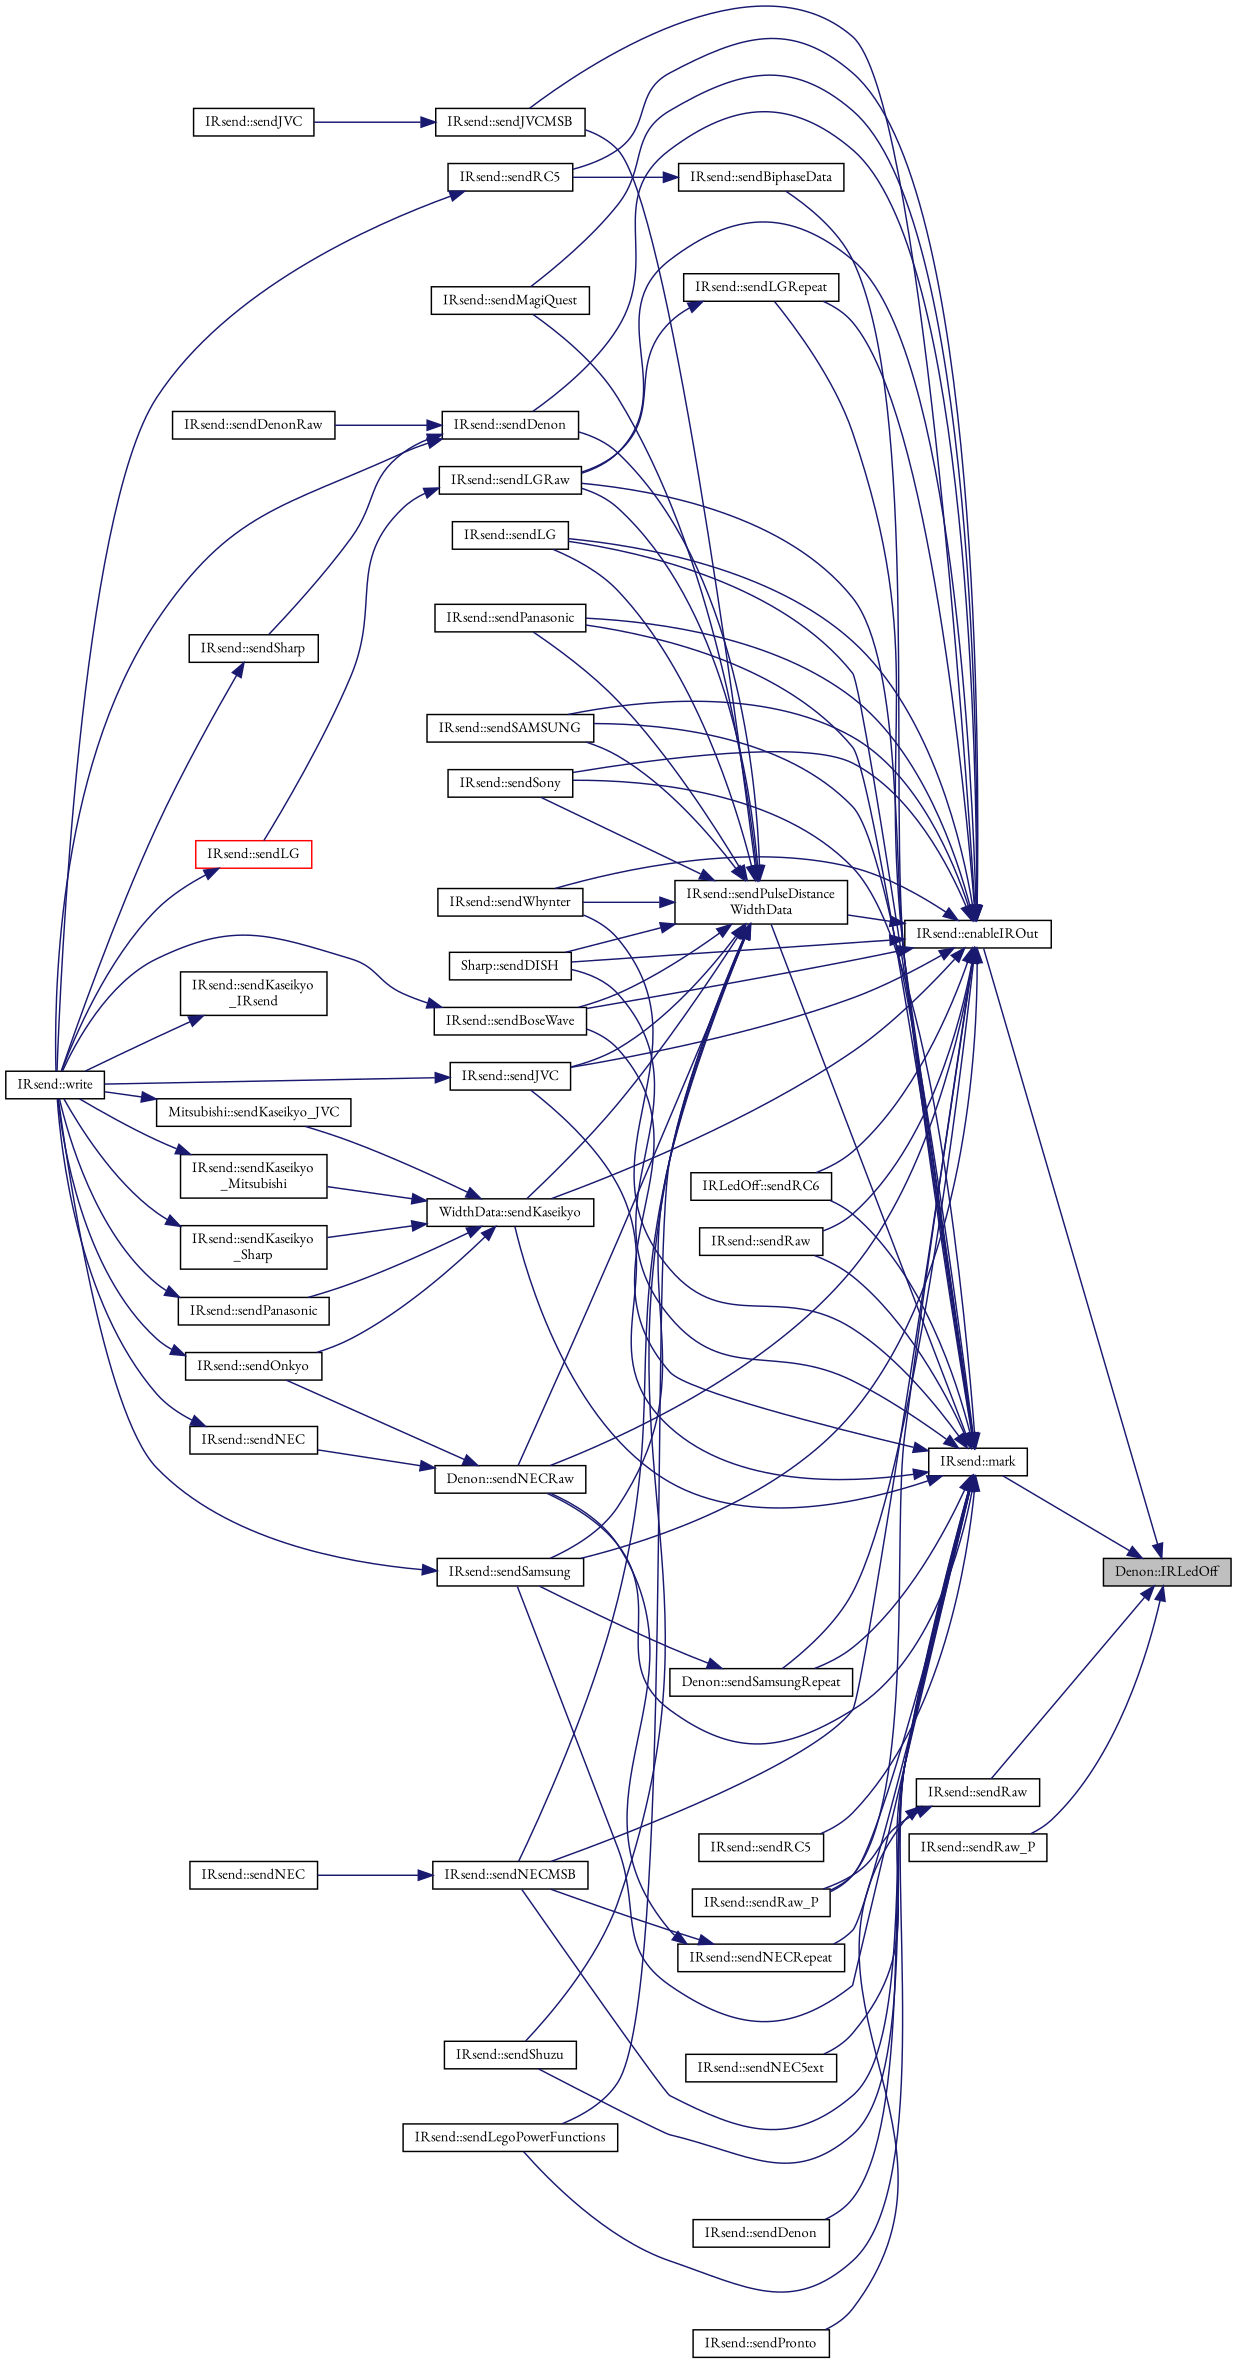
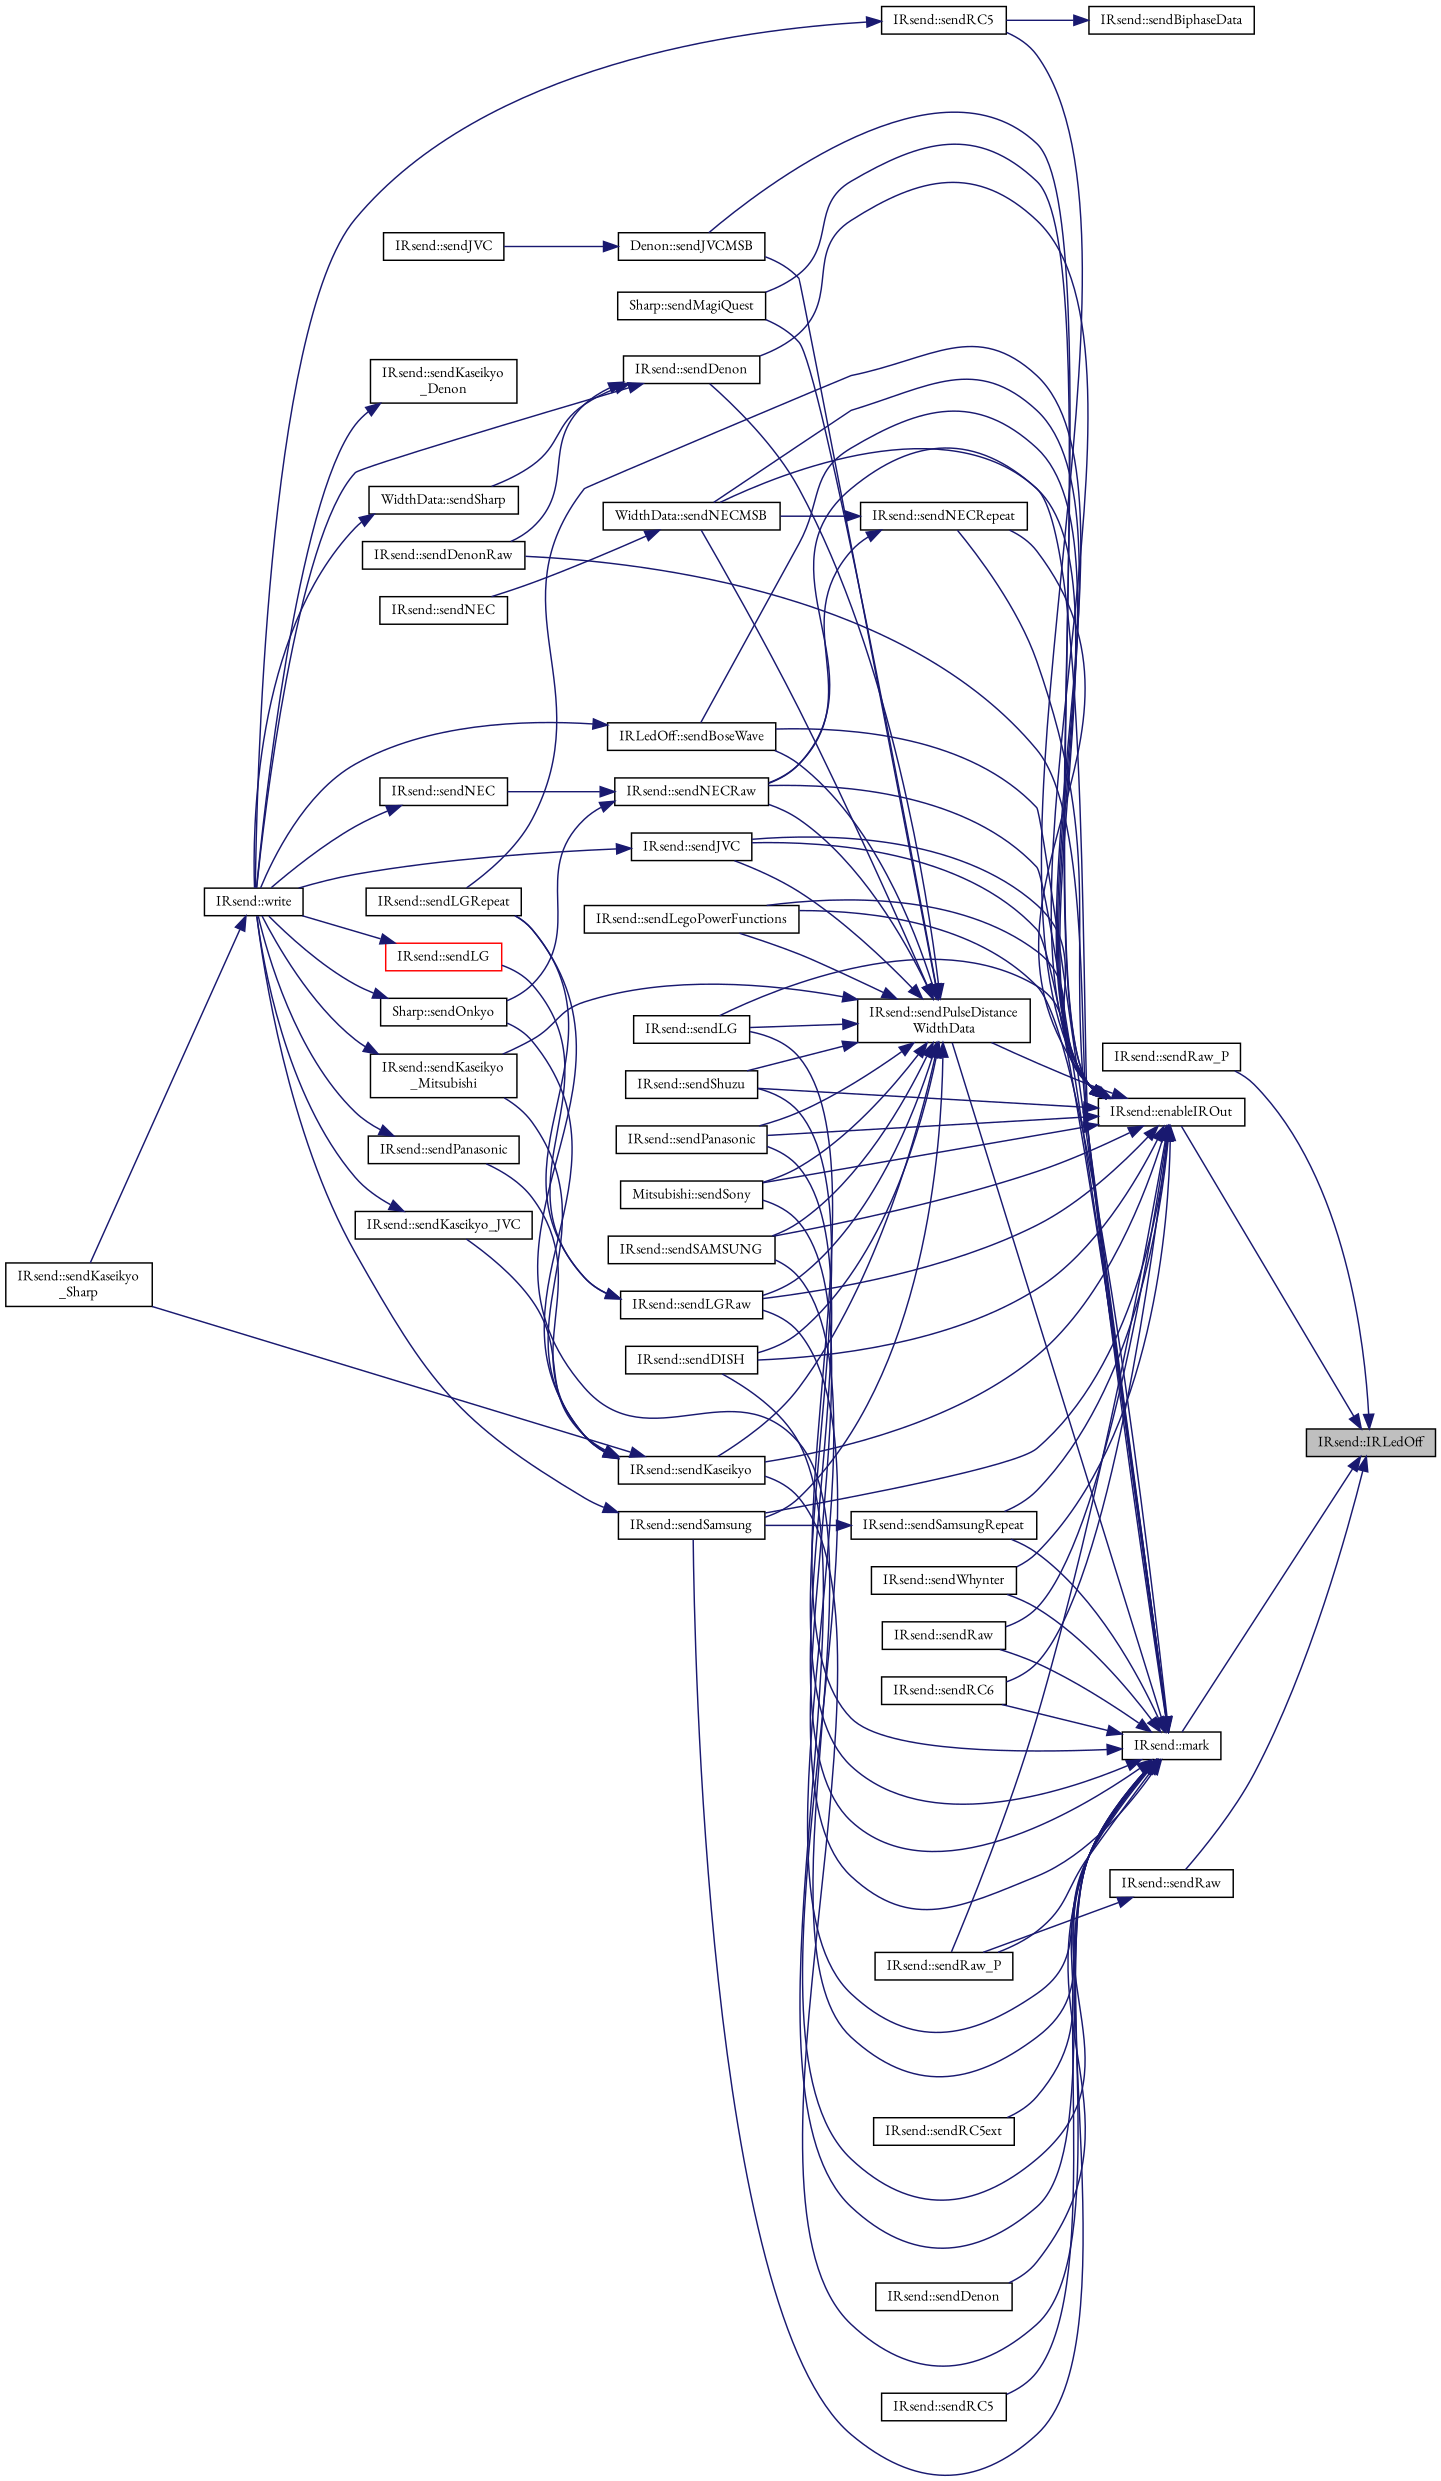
(510, 122) -> (692, 247)
(510, 301) -> (692, 306)
(652, 350) -> (557, 1107)
(896, 542) -> (1021, 734)
(254, 649) -> (444, 500)
none -> (1084, 701)
(510, 783) -> (692, 1195)
(621, 902) -> (664, 987)
none -> (983, 923)
(510, 966) -> (692, 1360)
(254, 994) -> (444, 381)
(510, 1021) -> (692, 737)
none -> (953, 1100)
(254, 1113) -> (444, 1225)
(109, 1166) -> (165, 1096)
(761, 1187) -> (944, 1691)
(510, 1213) -> (692, 1470)
(254, 1366) -> (444, 1012)
(510, 1479) -> (692, 792)
(1167, 1572) -> (1371, 1443)
(761, 1682) -> (944, 1525)
(510, 1875) -> (692, 516)
(761, 2068) -> (944, 2132)
(761, 2344) -> none
